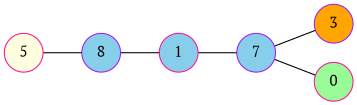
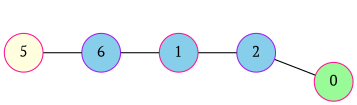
(334, 24) -> none
(101, 53) -> (101, 53)
(256, 53) -> (256, 53)
